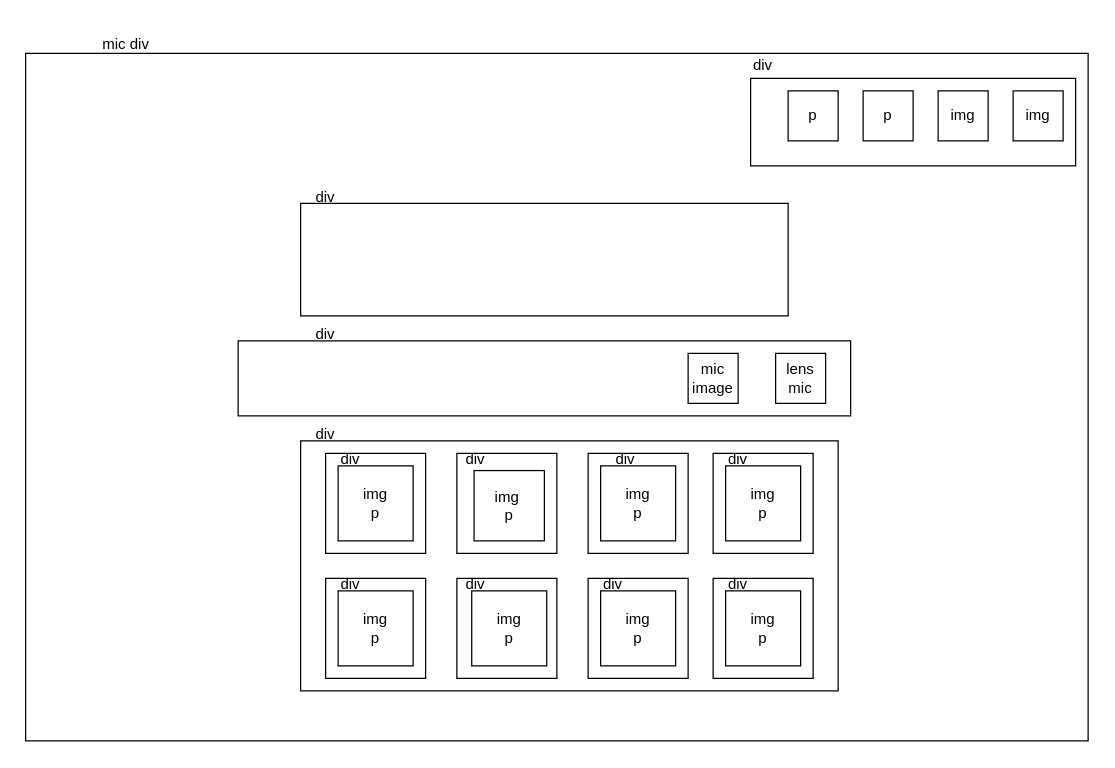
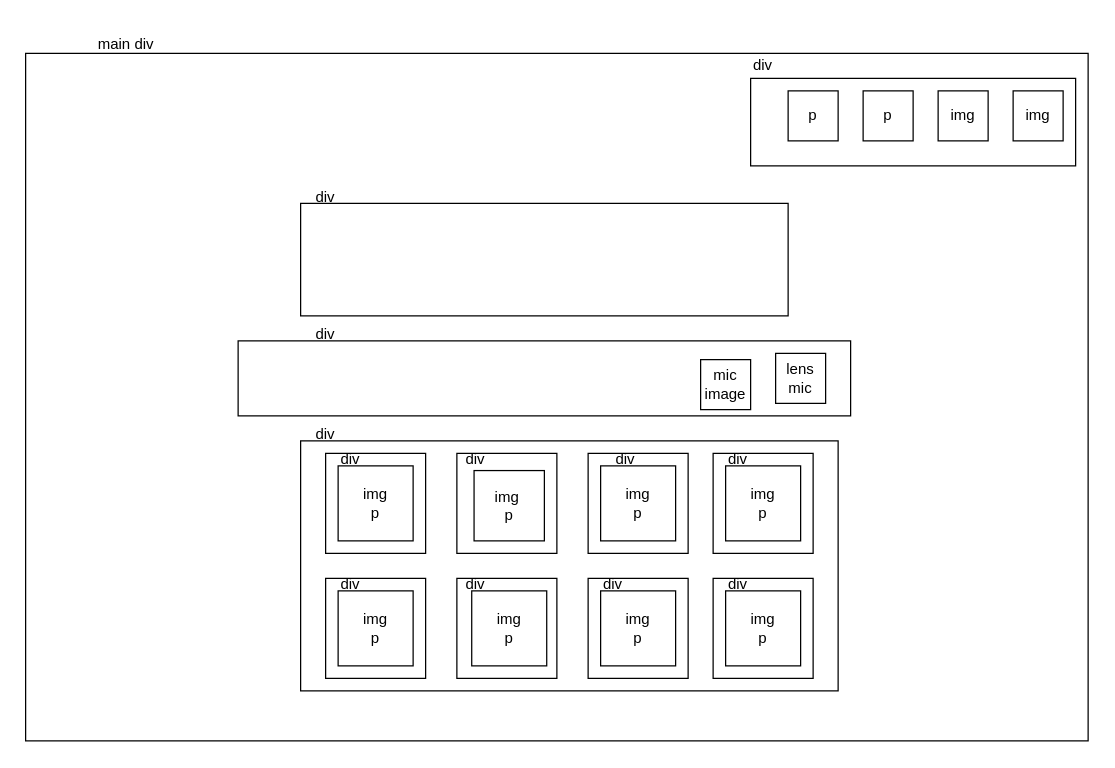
(126, 44) -> (126, 44)
(713, 378) -> (726, 384)
